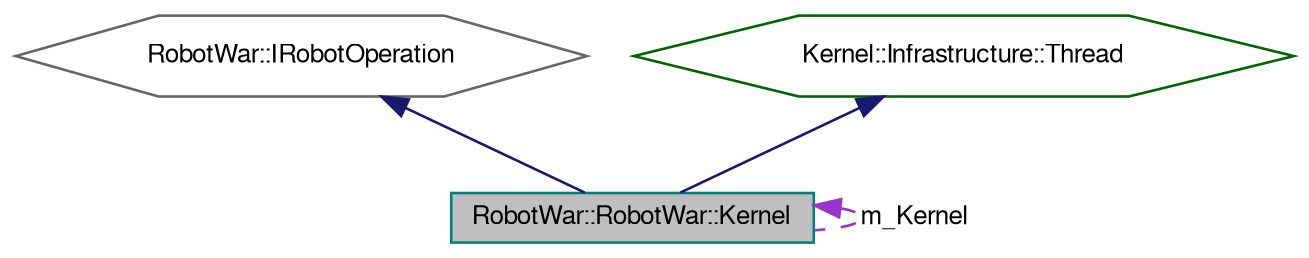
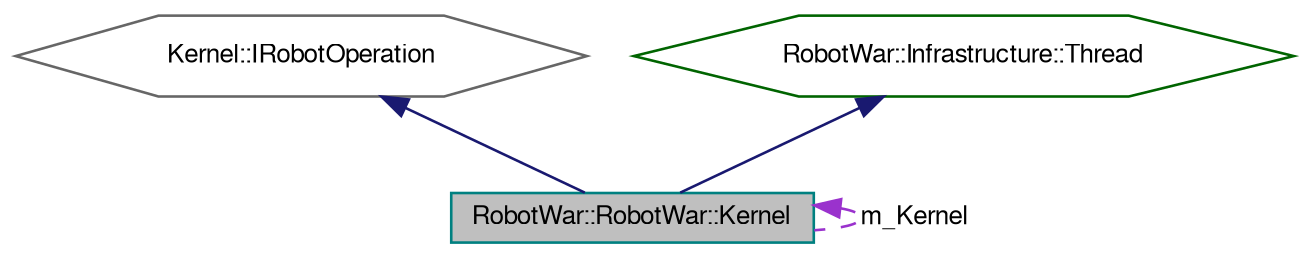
(301, 56) -> (301, 56)
(964, 56) -> (964, 56)
